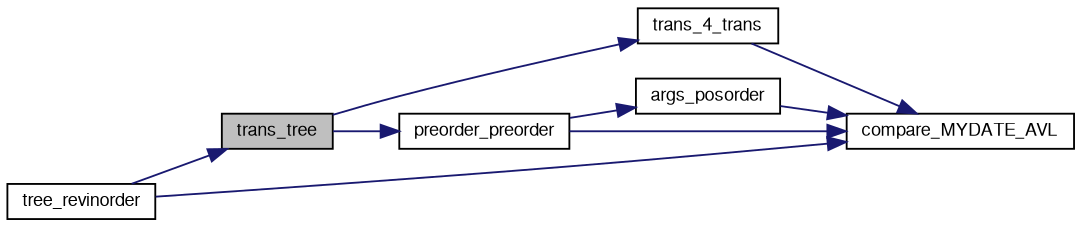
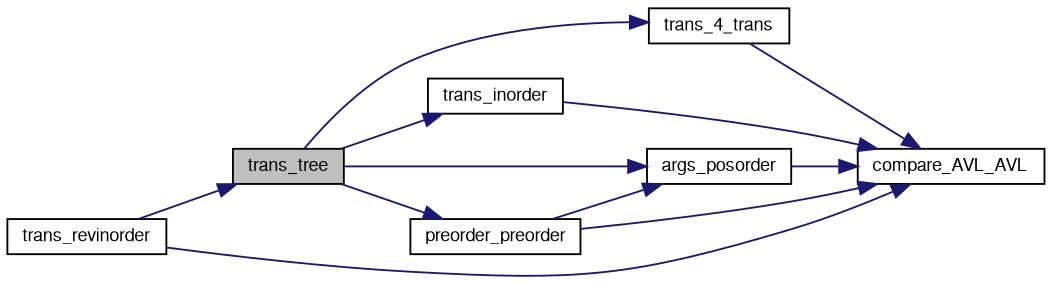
none -> (495, 96)
(960, 131) -> (951, 166)
none -> (486, 166)
(81, 201) -> (87, 237)
